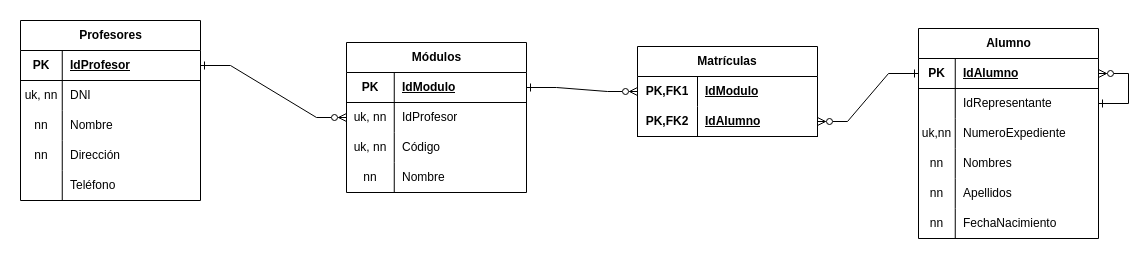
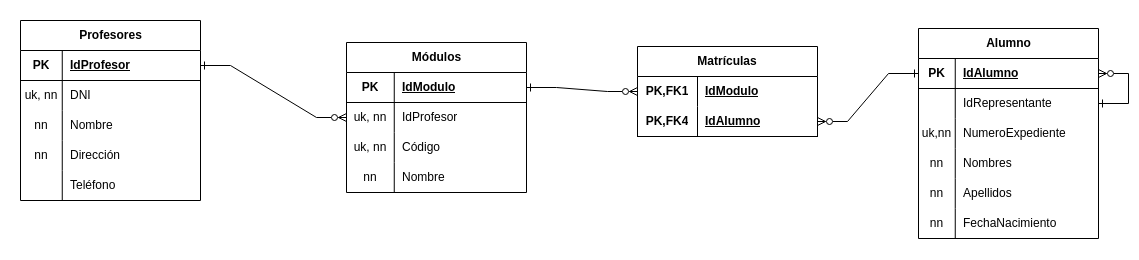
(668, 122) -> (668, 122)
